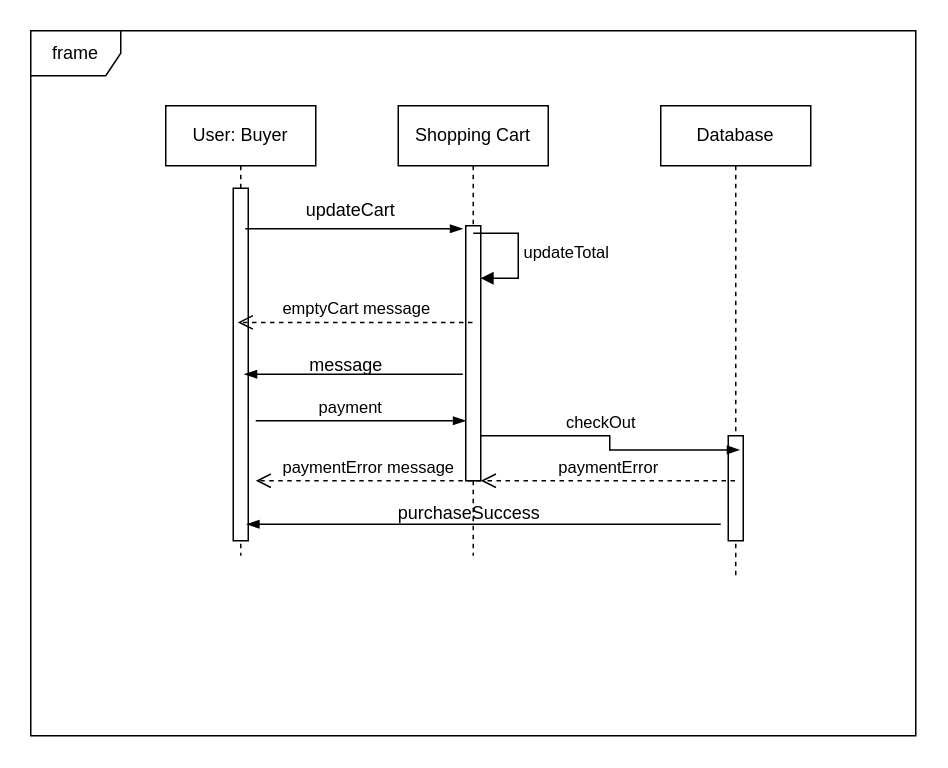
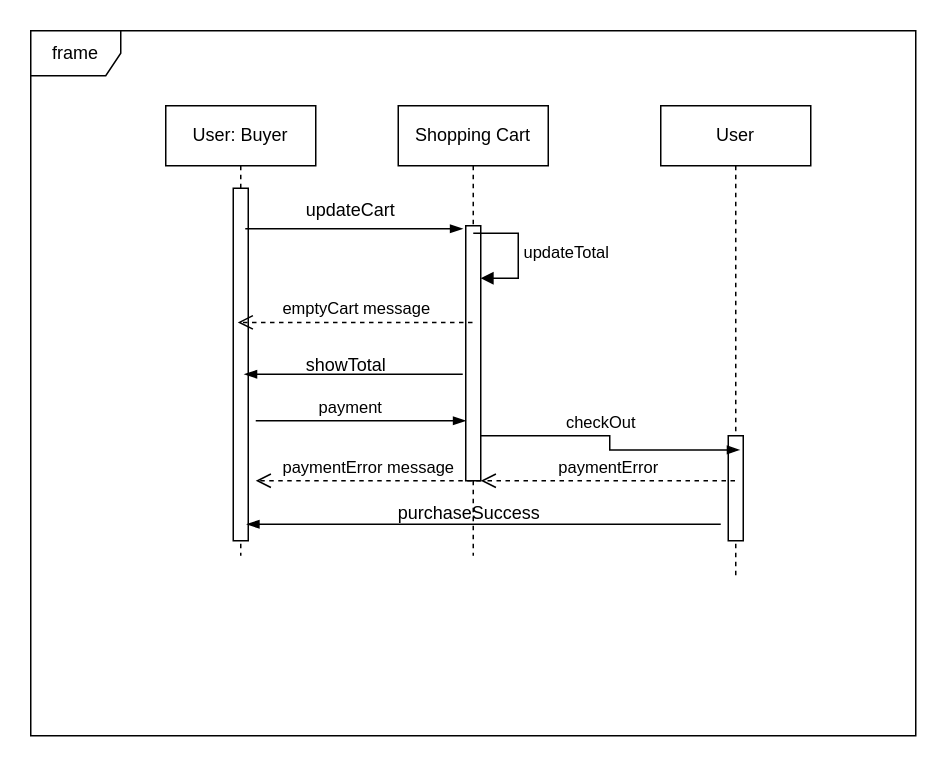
(736, 136) -> (736, 136)
(347, 365) -> (347, 365)
